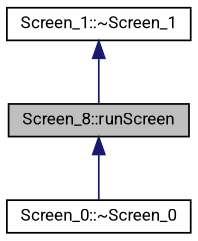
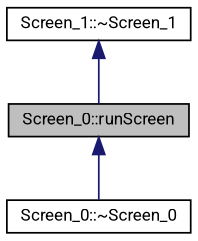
(99, 120) -> (99, 120)
